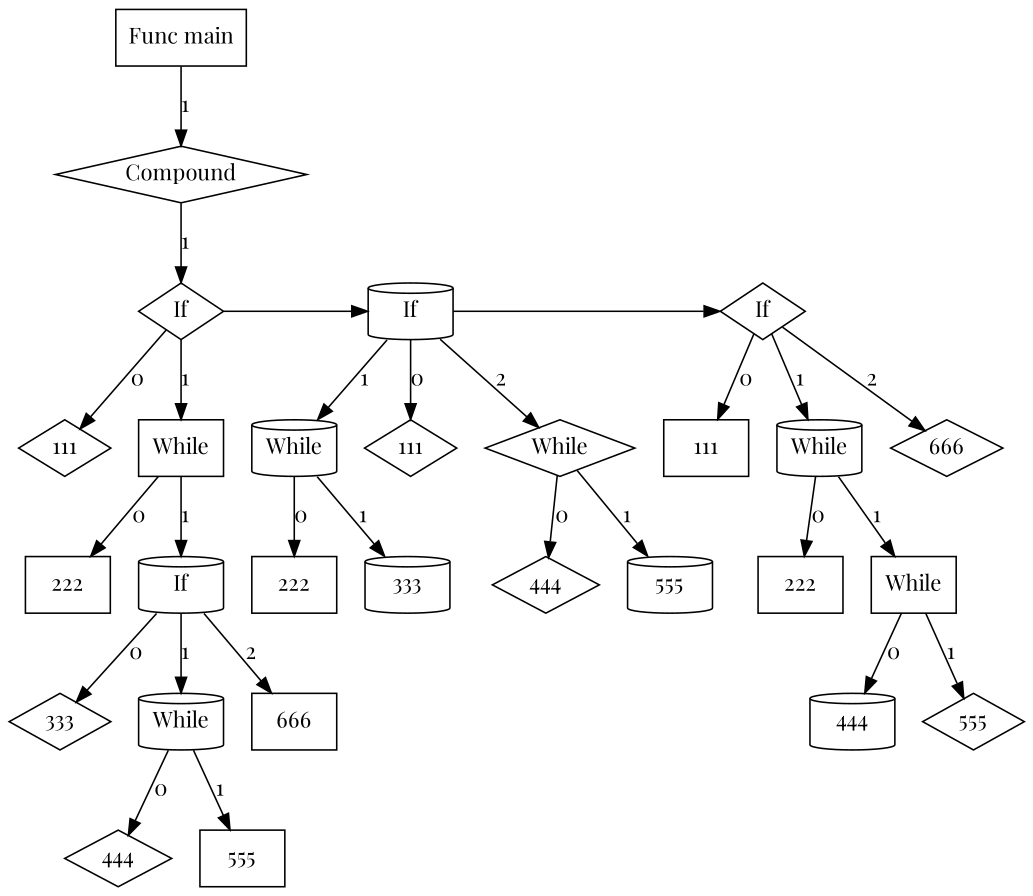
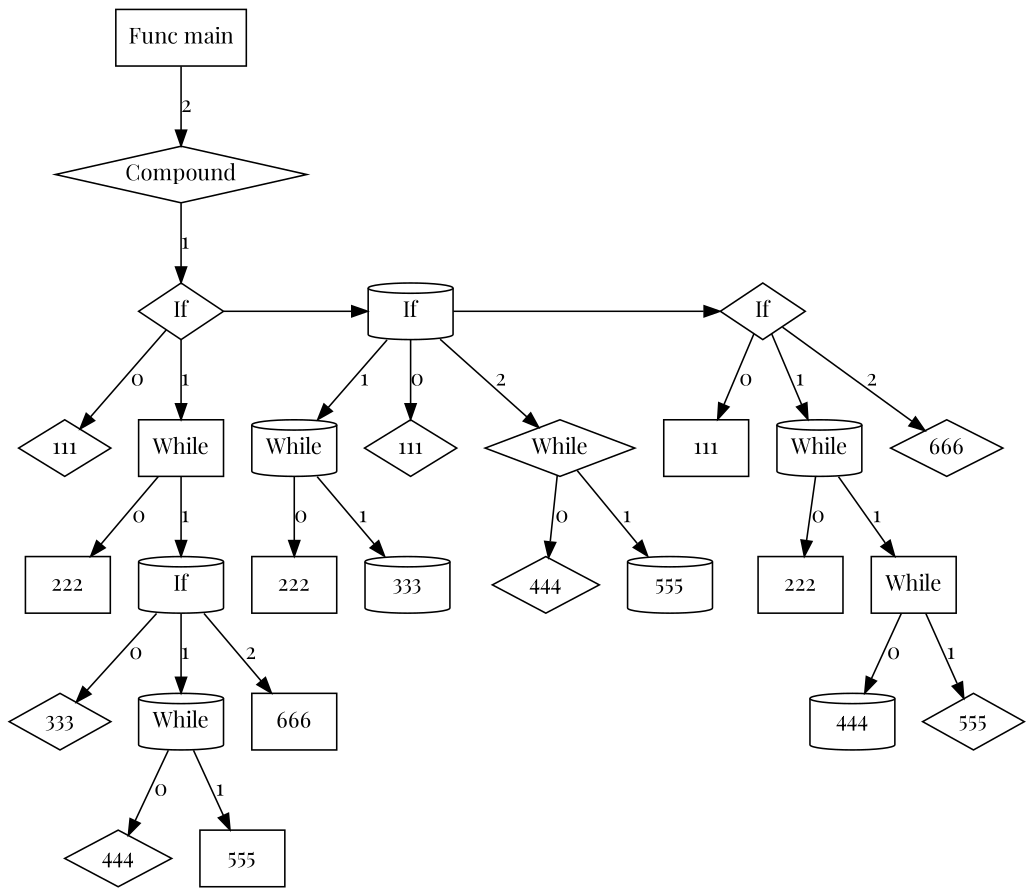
(186, 106) -> (187, 106)
